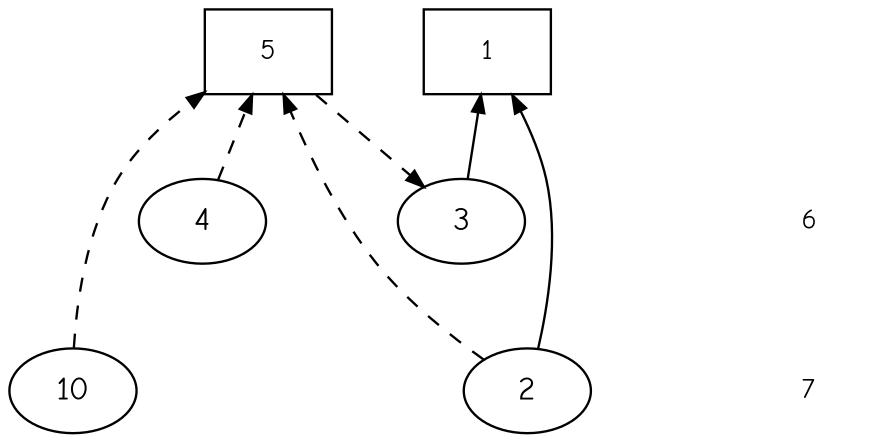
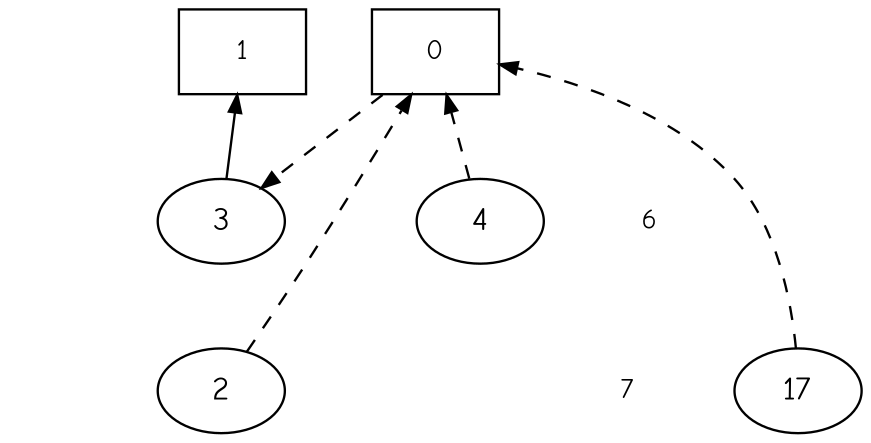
(268, 52) -> (436, 52)
(552, 240) -> none
(73, 391) -> (798, 391)
